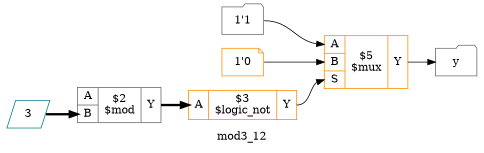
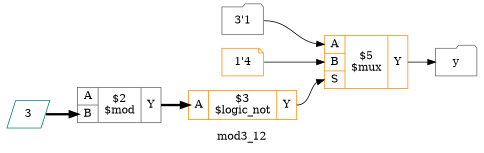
(243, 21) -> (243, 21)
(243, 62) -> (243, 62)
